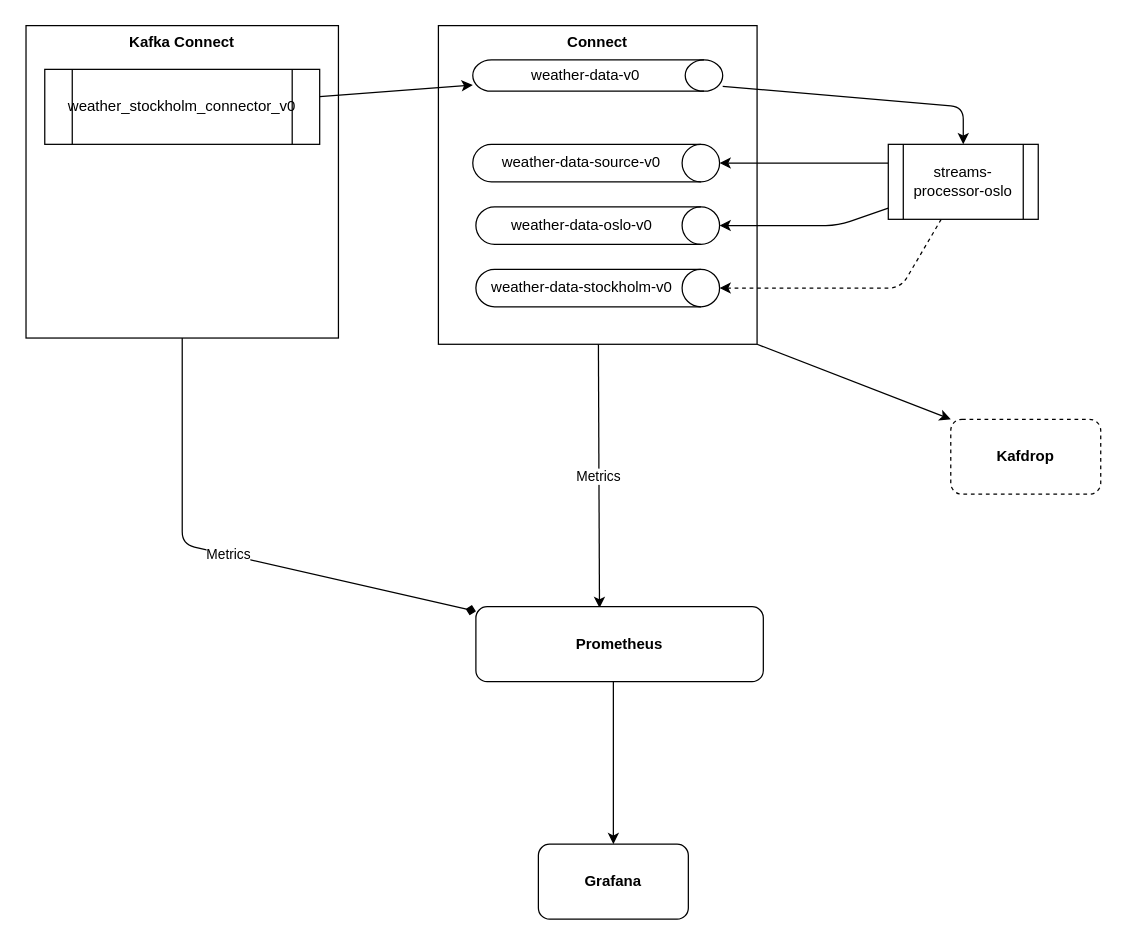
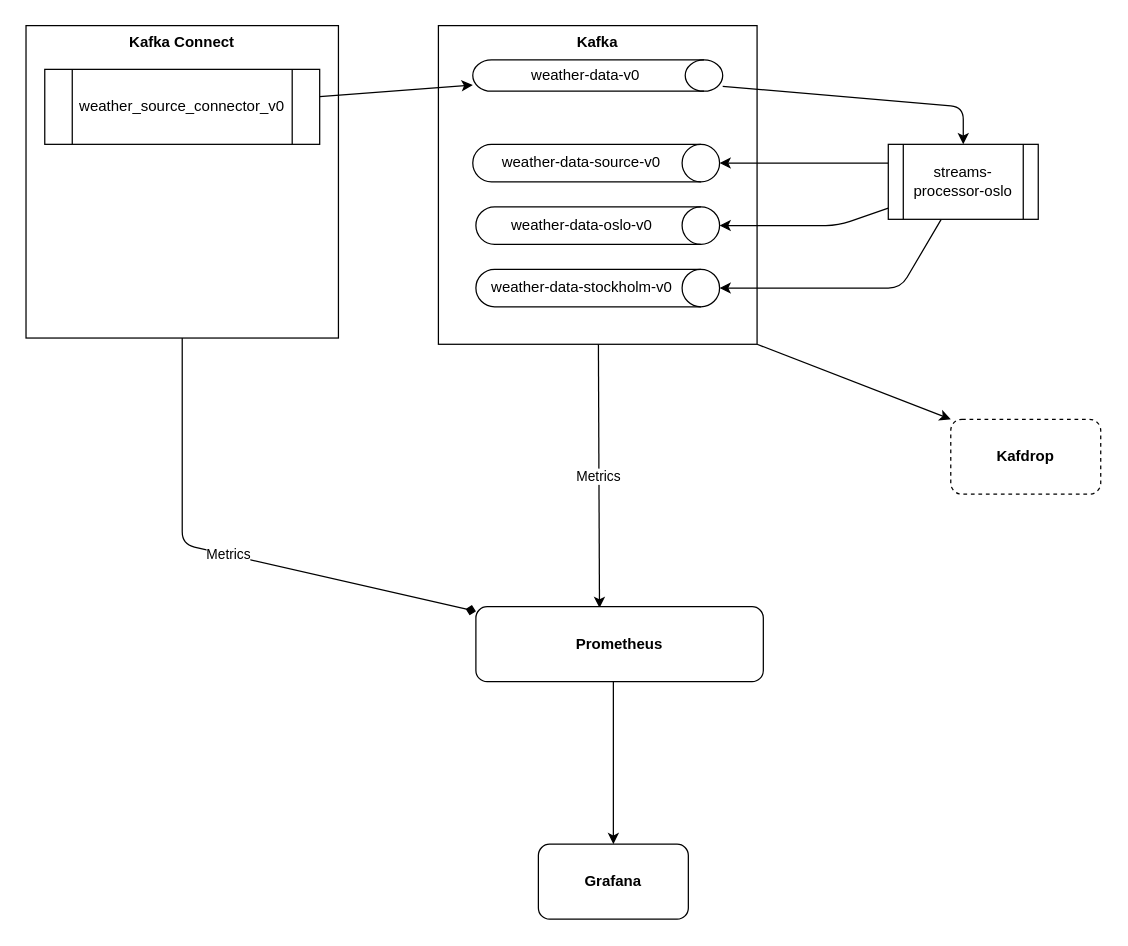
(598, 43) -> (598, 43)
(182, 107) -> (182, 107)
(852, 288) -> (852, 288)
